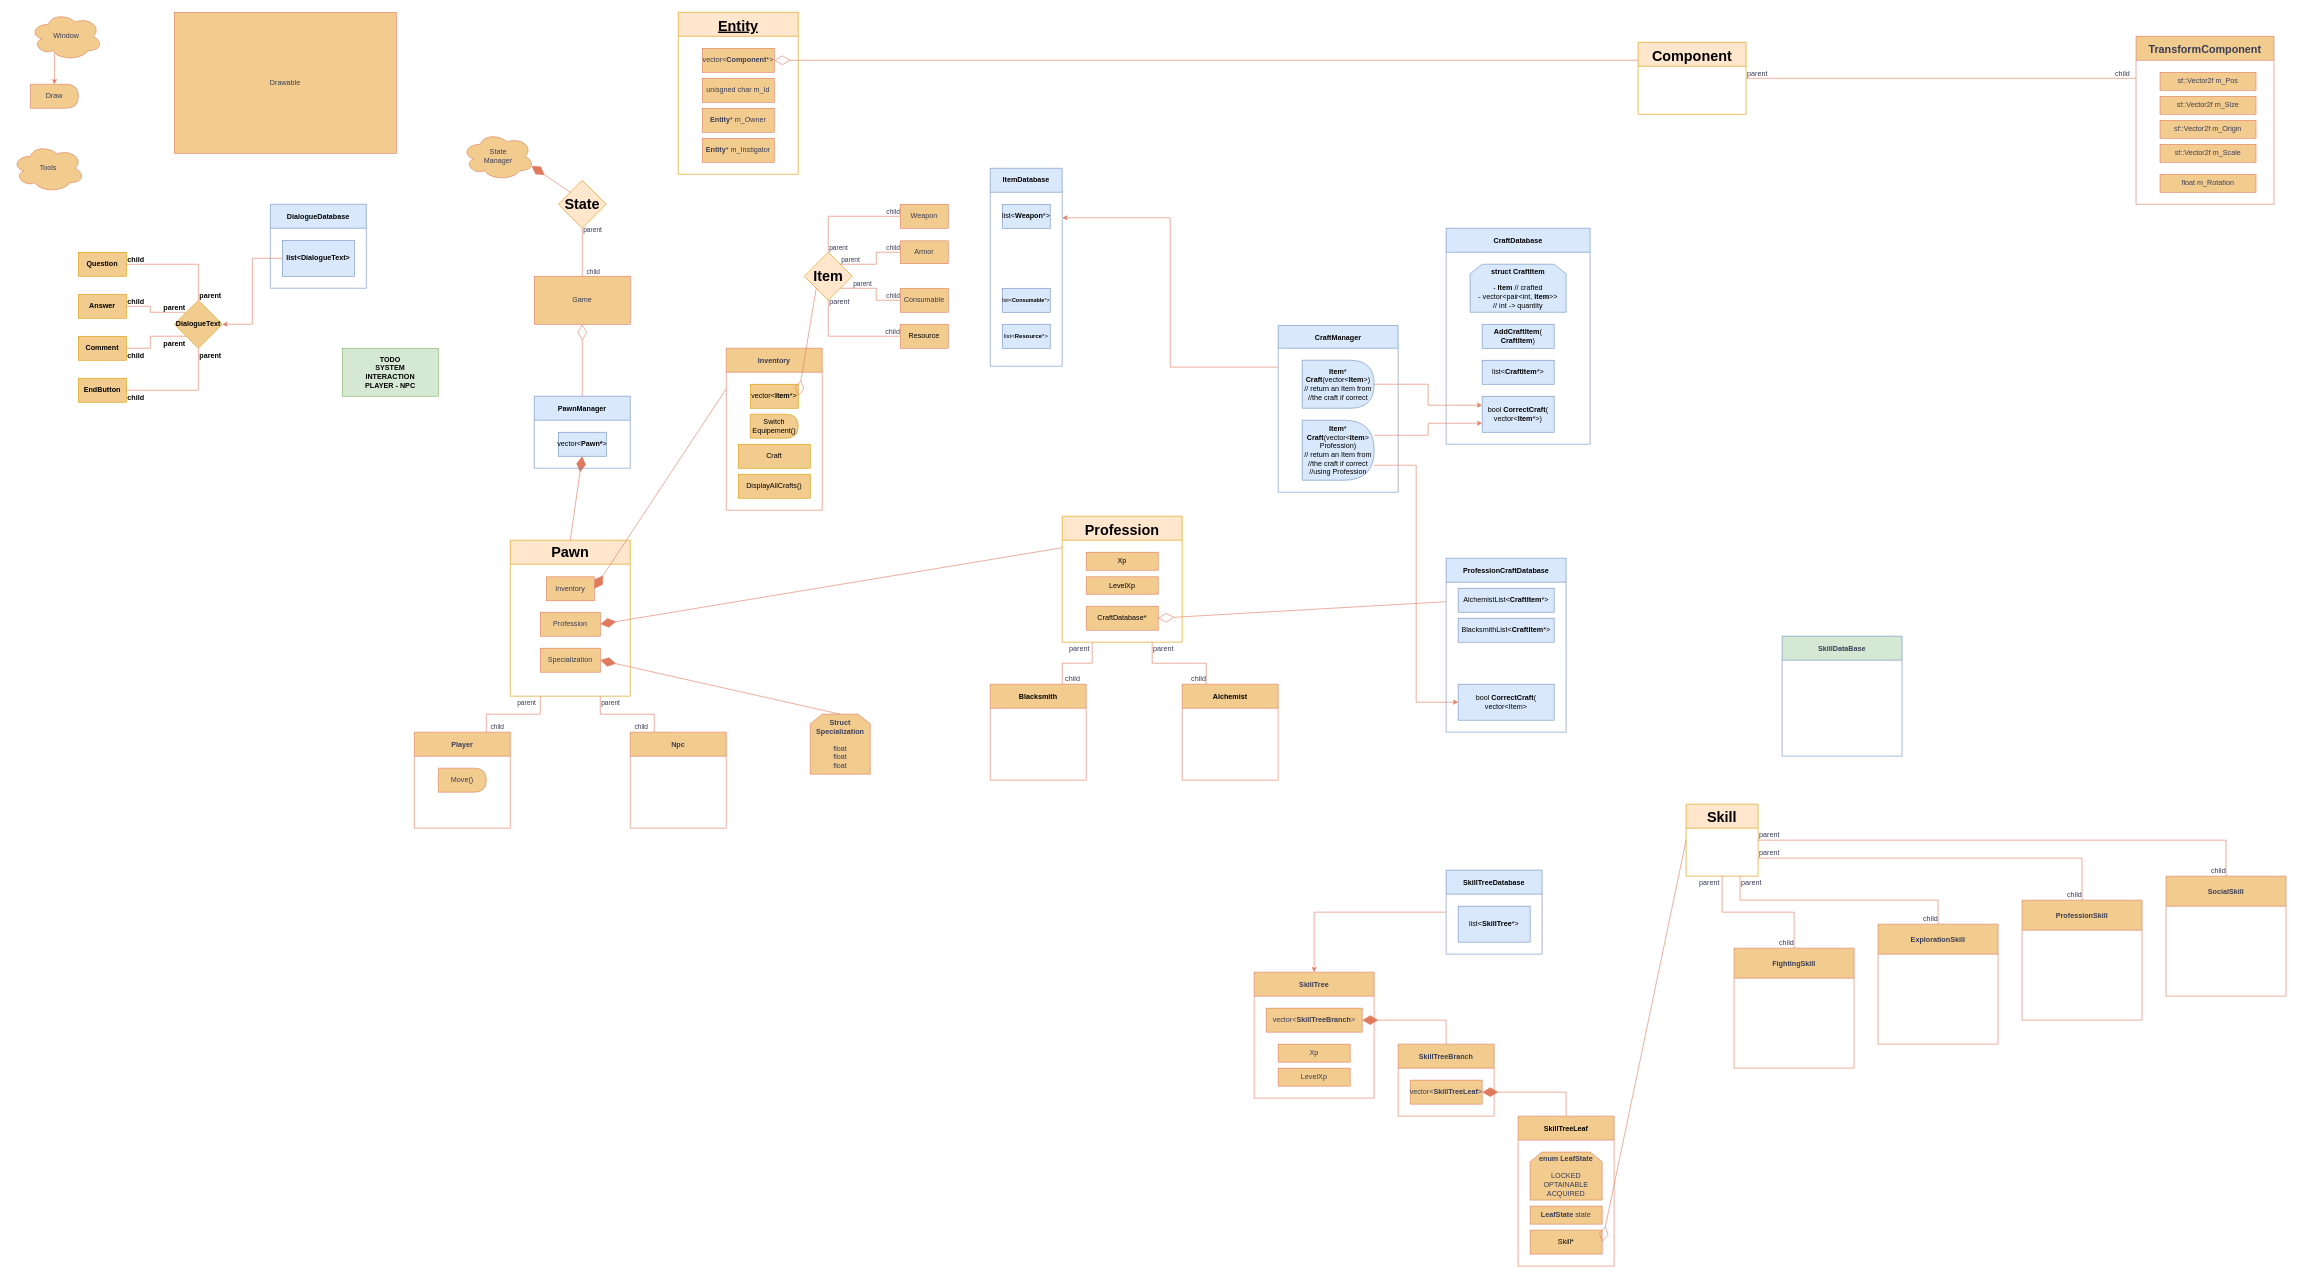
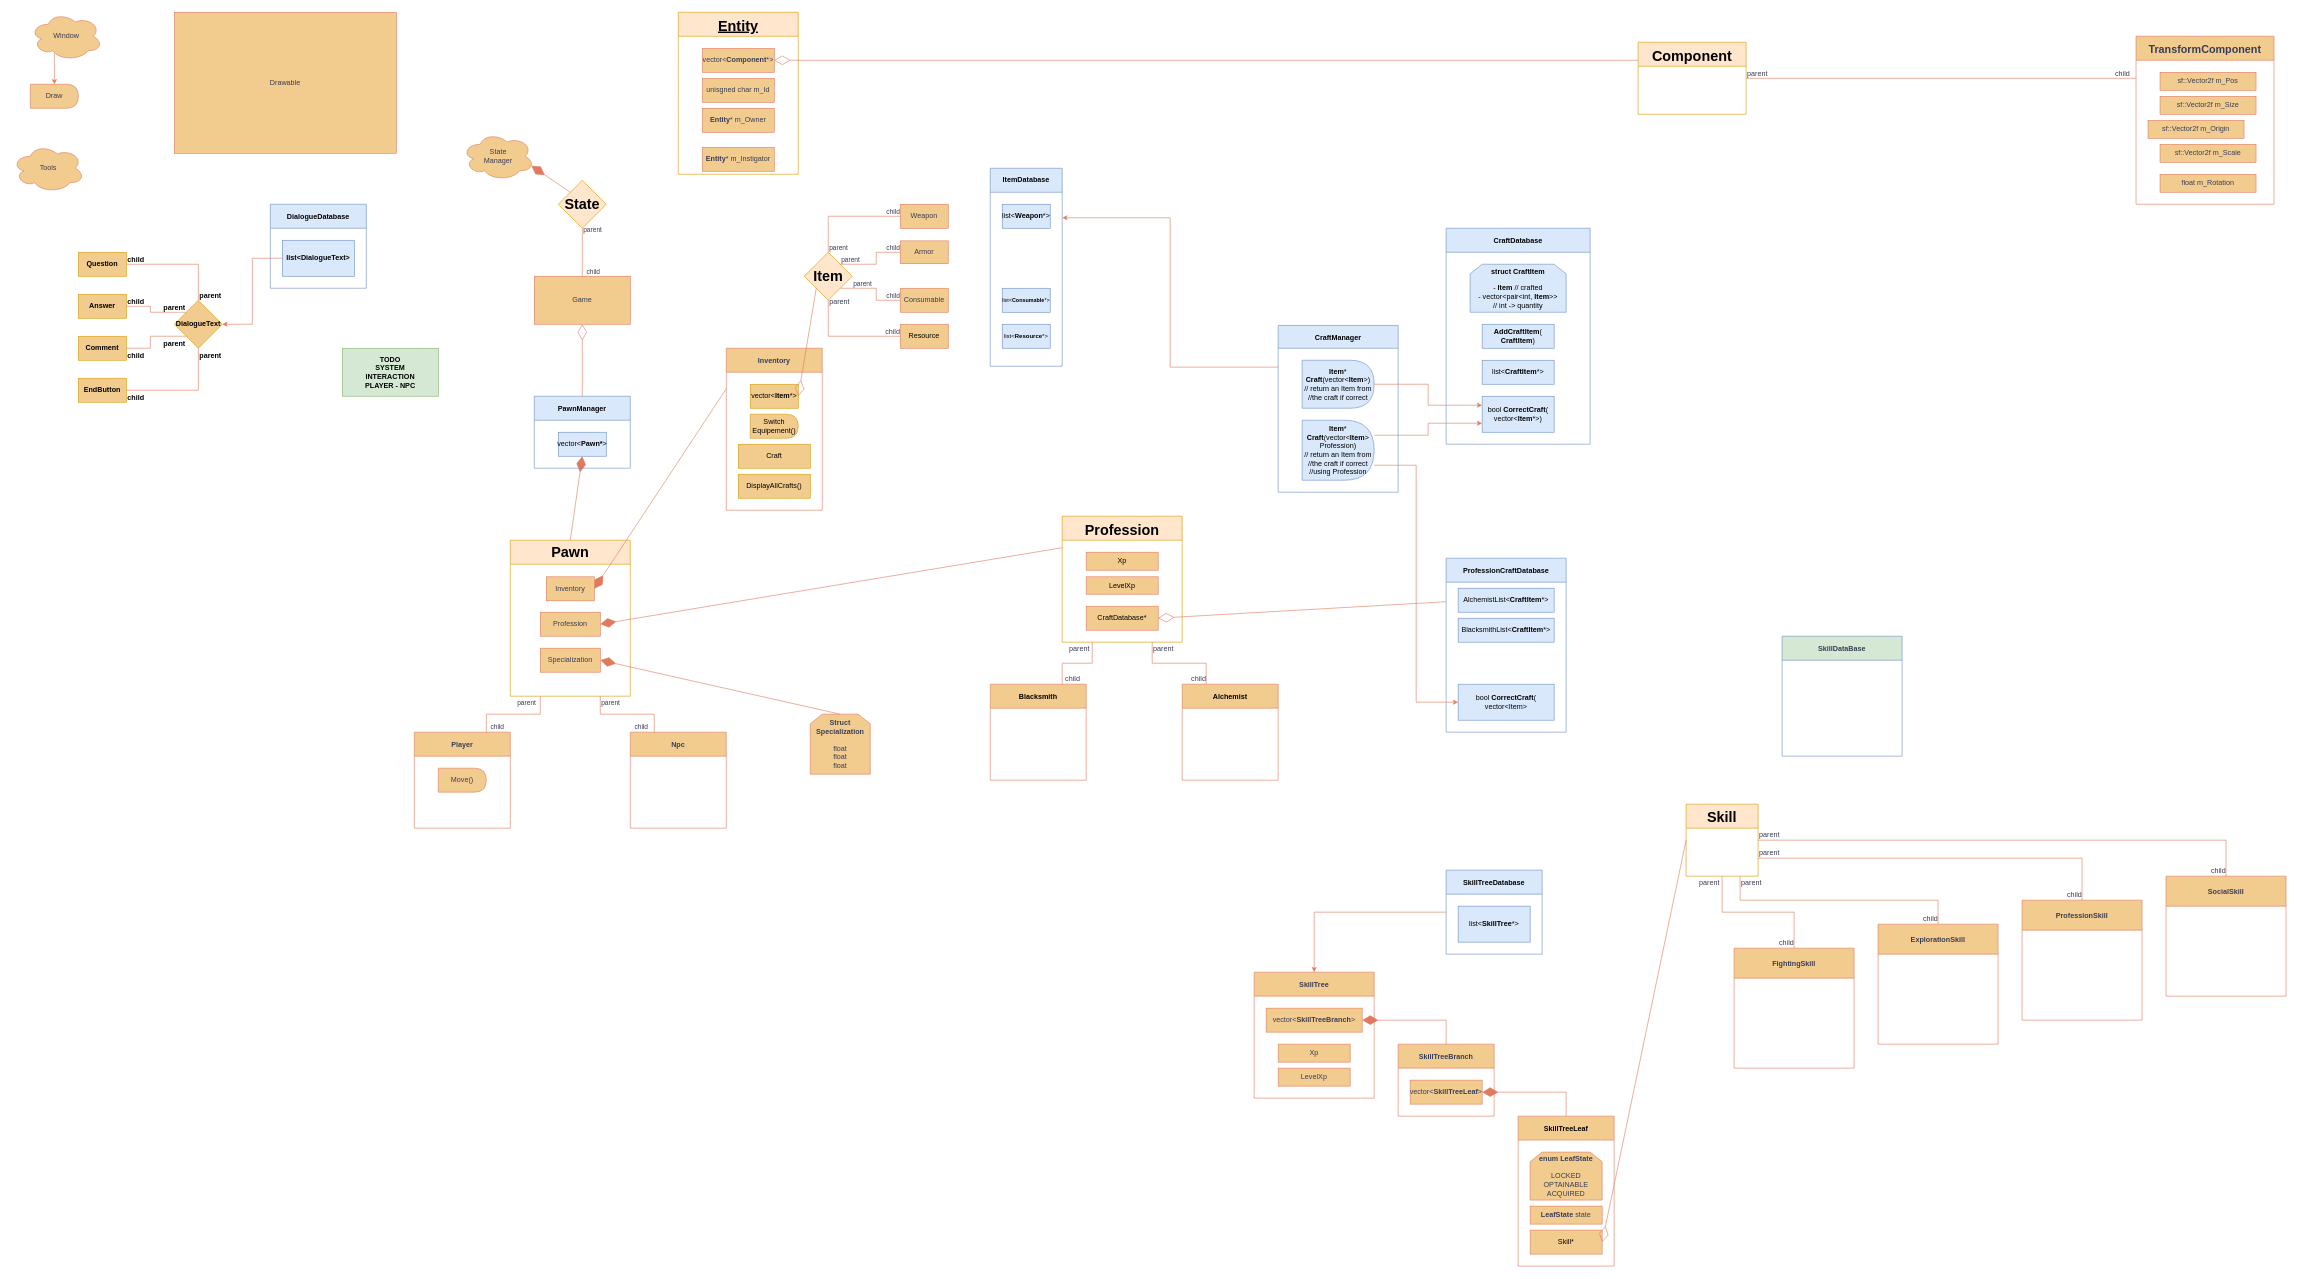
(2208, 129) -> (2196, 129)
(738, 150) -> (738, 159)
